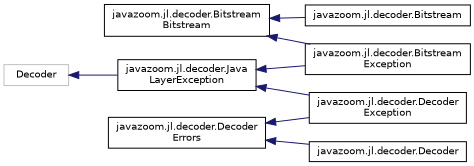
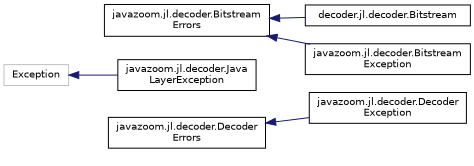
(388, 15) -> (388, 15)
(187, 20) -> (187, 20)
(286, 67) -> none
(36, 75) -> (36, 75)
(288, 92) -> none
(388, 152) -> none
